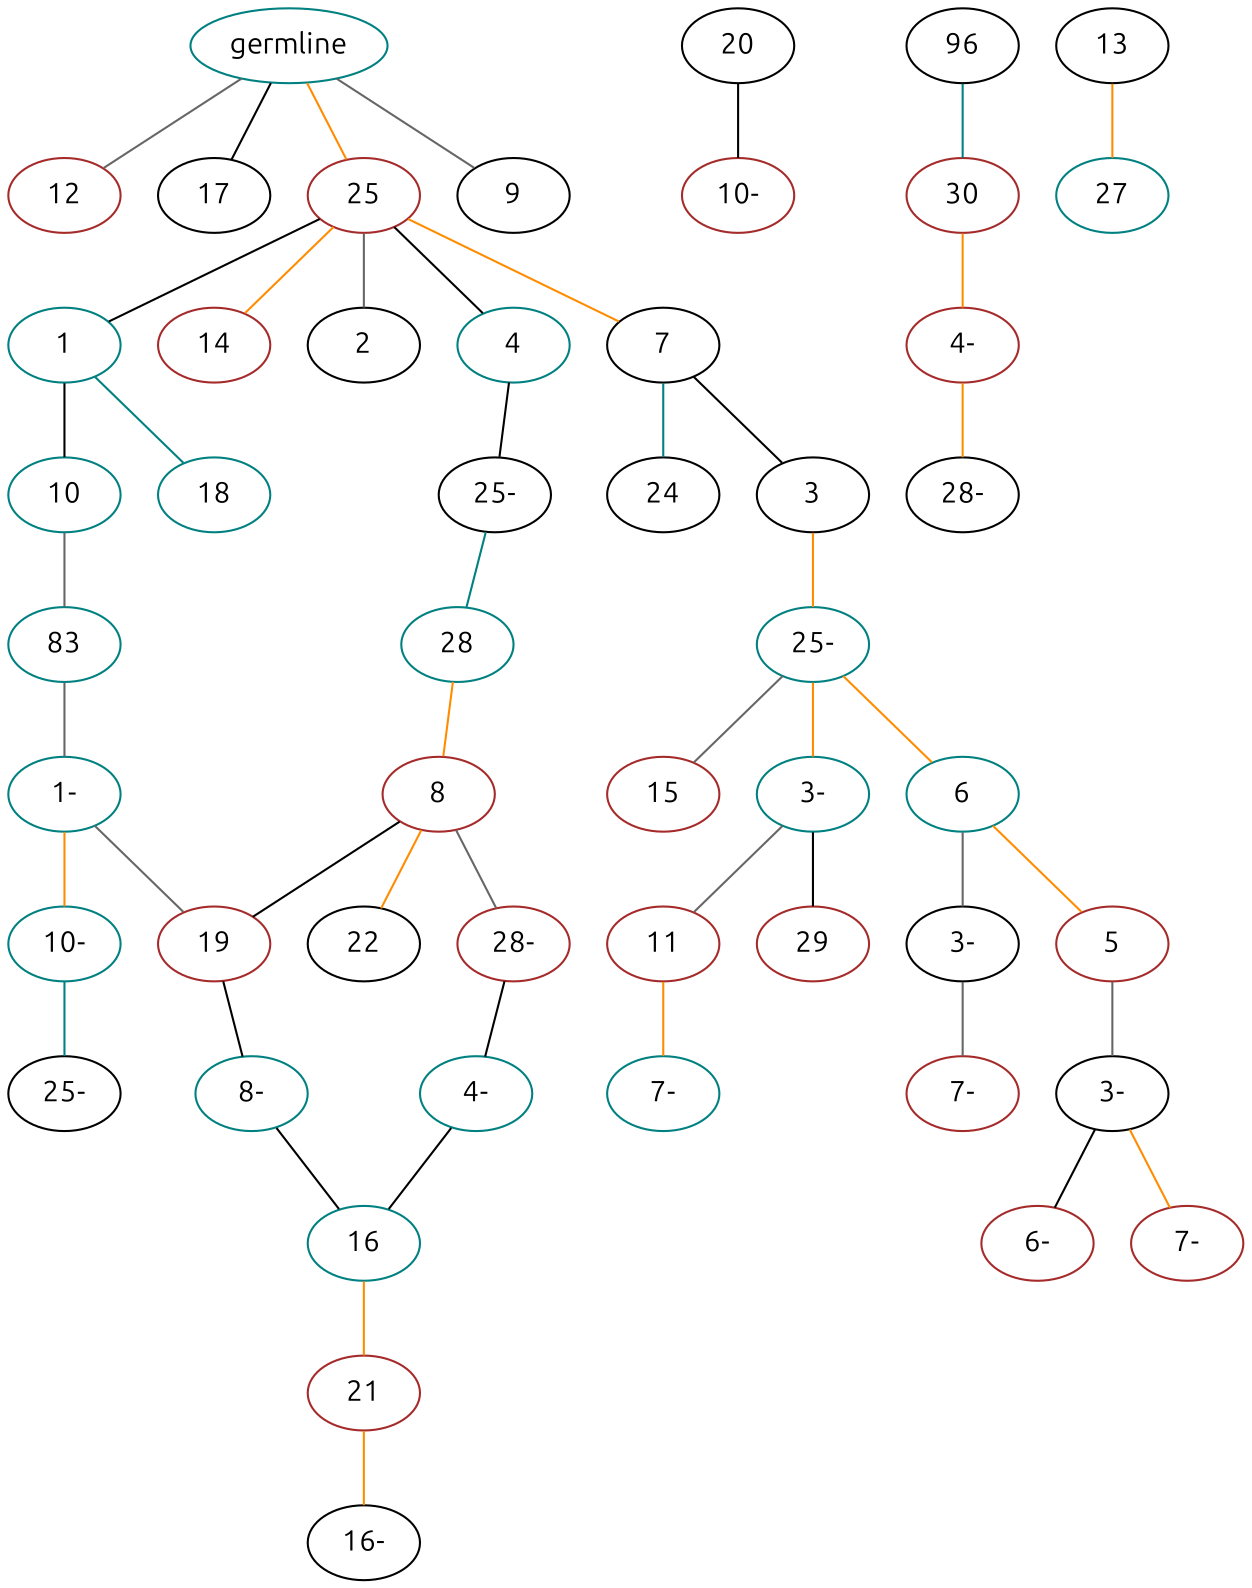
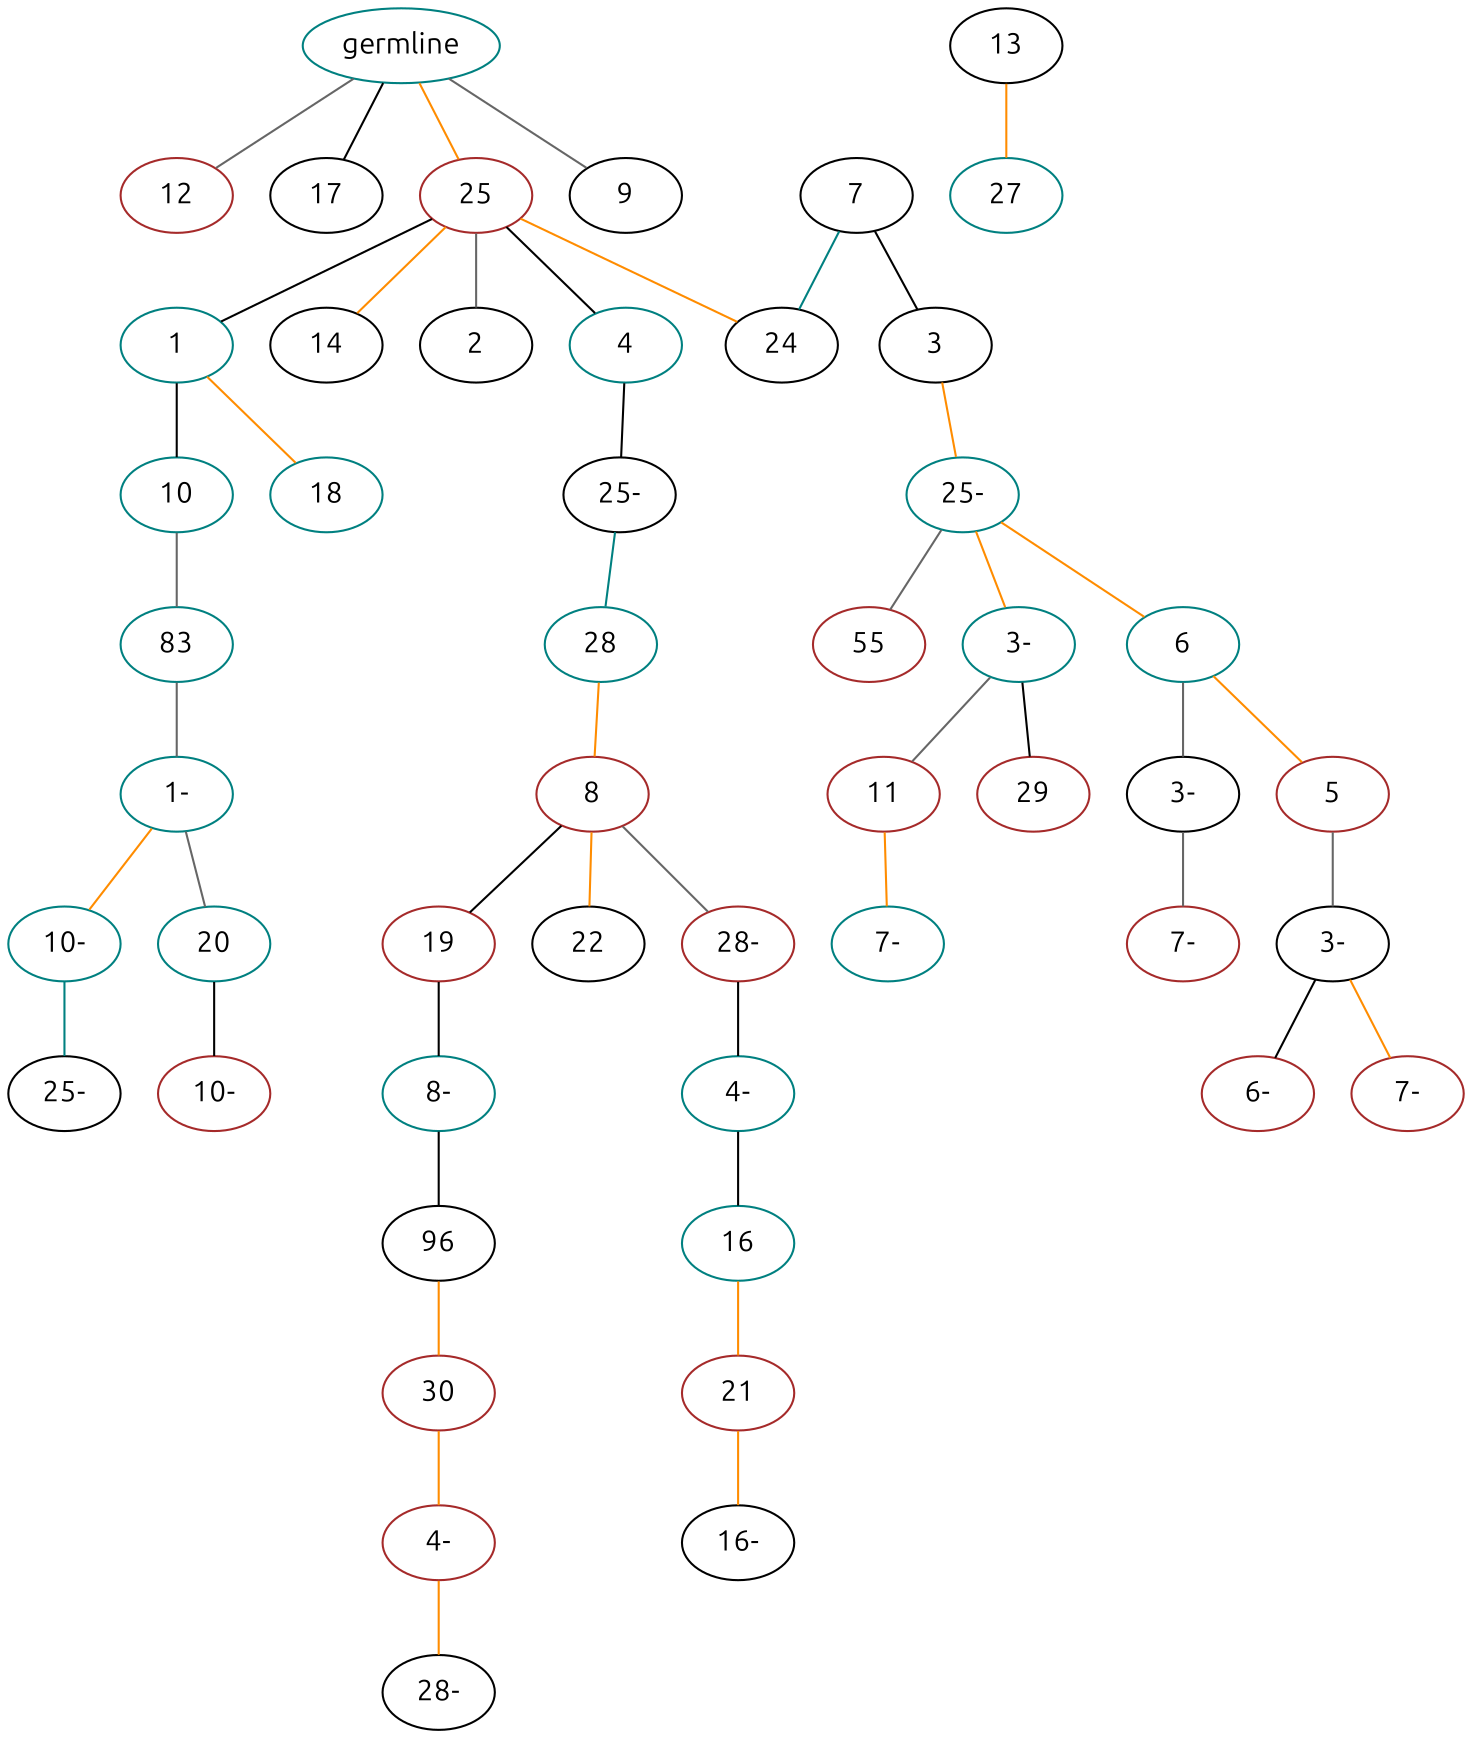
(738, 46) -> (214, 944)
(963, 121) -> (439, 1318)
(513, 270) -> (629, 270)
(214, 345) -> (326, 345)
(139, 420) -> (251, 420)
(663, 794) -> (869, 645)
(139, 869) -> (195, 869)
(308, 1169) -> (439, 1169)
